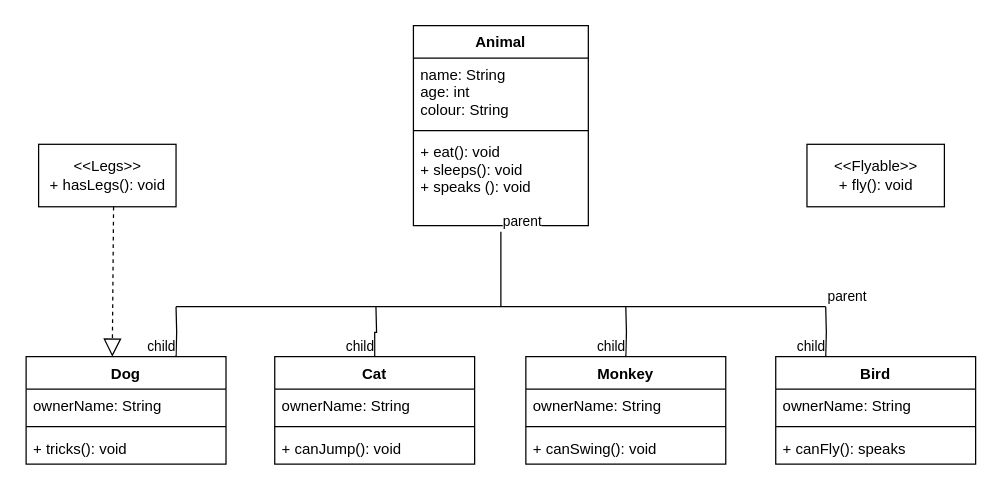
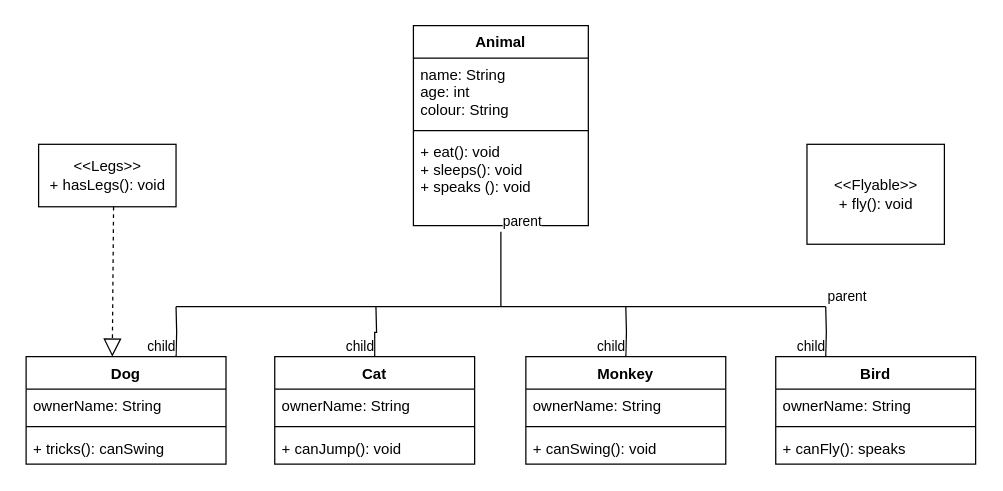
(876, 176) -> (876, 194)
(90, 449) -> (107, 449)
